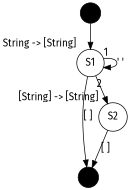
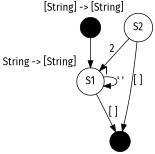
(100, 87) -> (117, 52)
